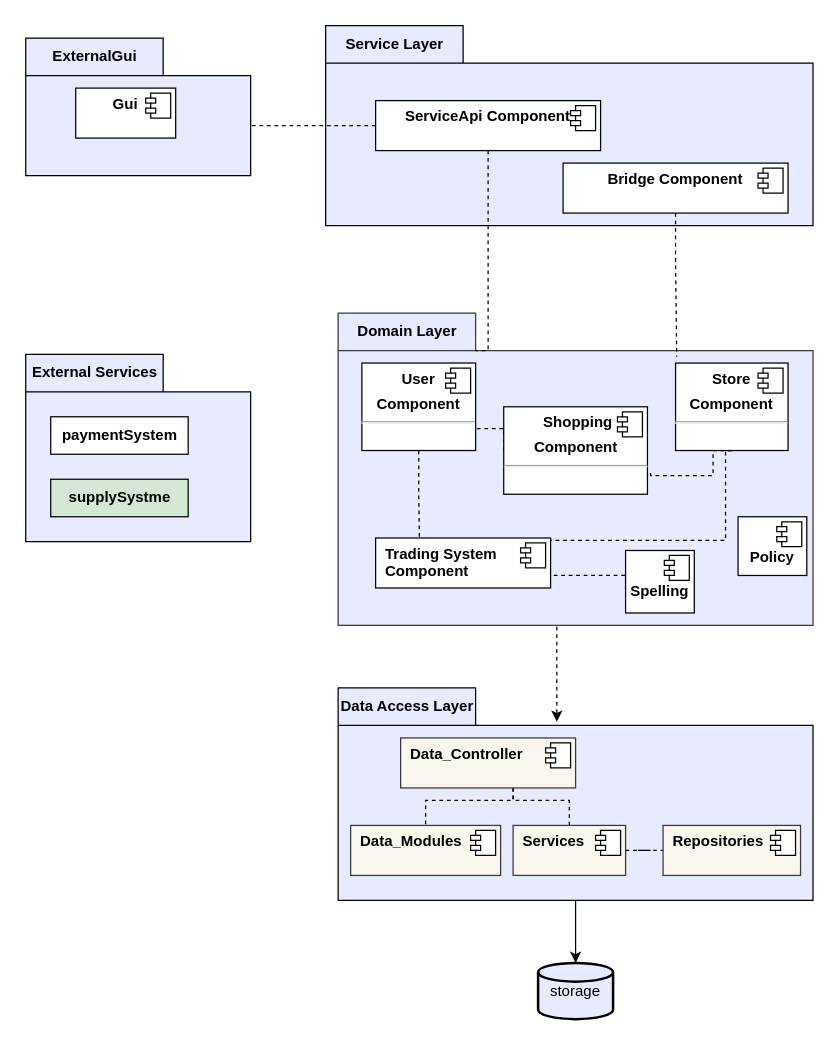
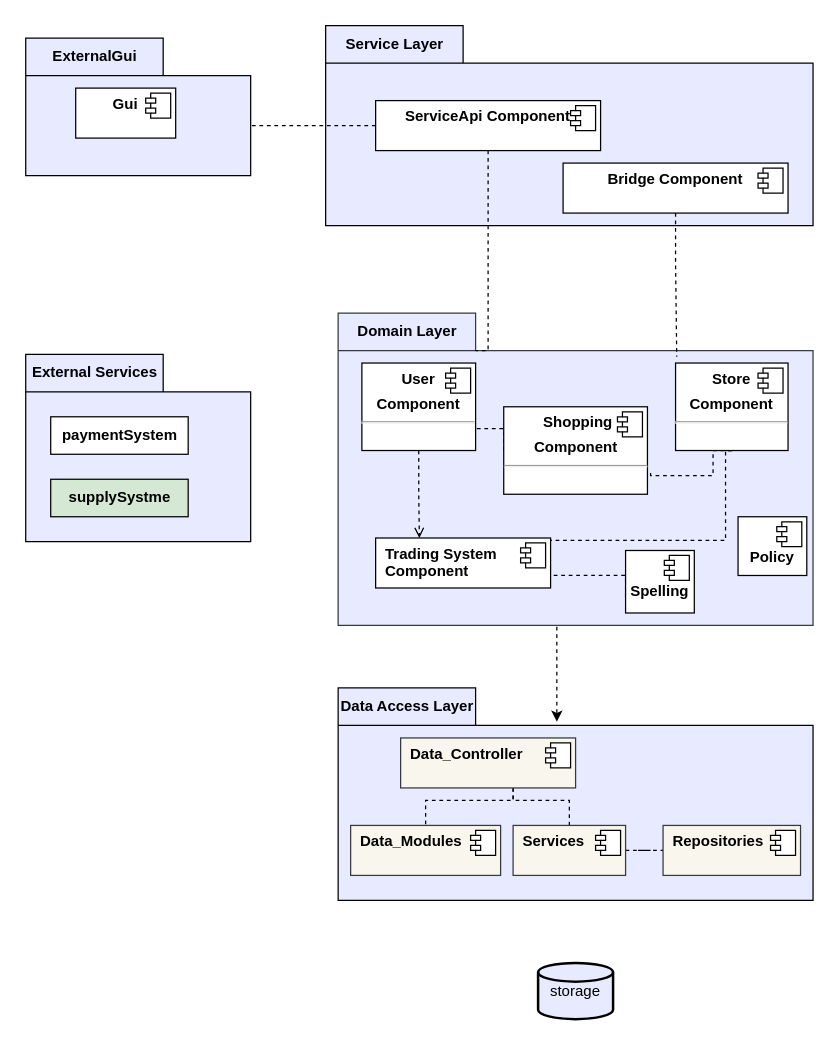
(419, 533) -> (419, 532)
(576, 928) -> none
